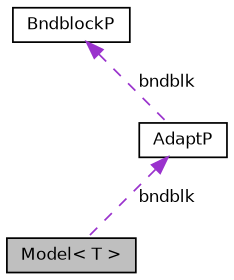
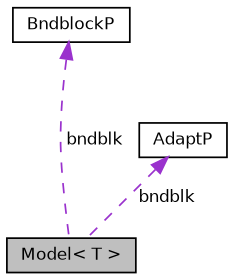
(134, 89) -> (61, 149)
